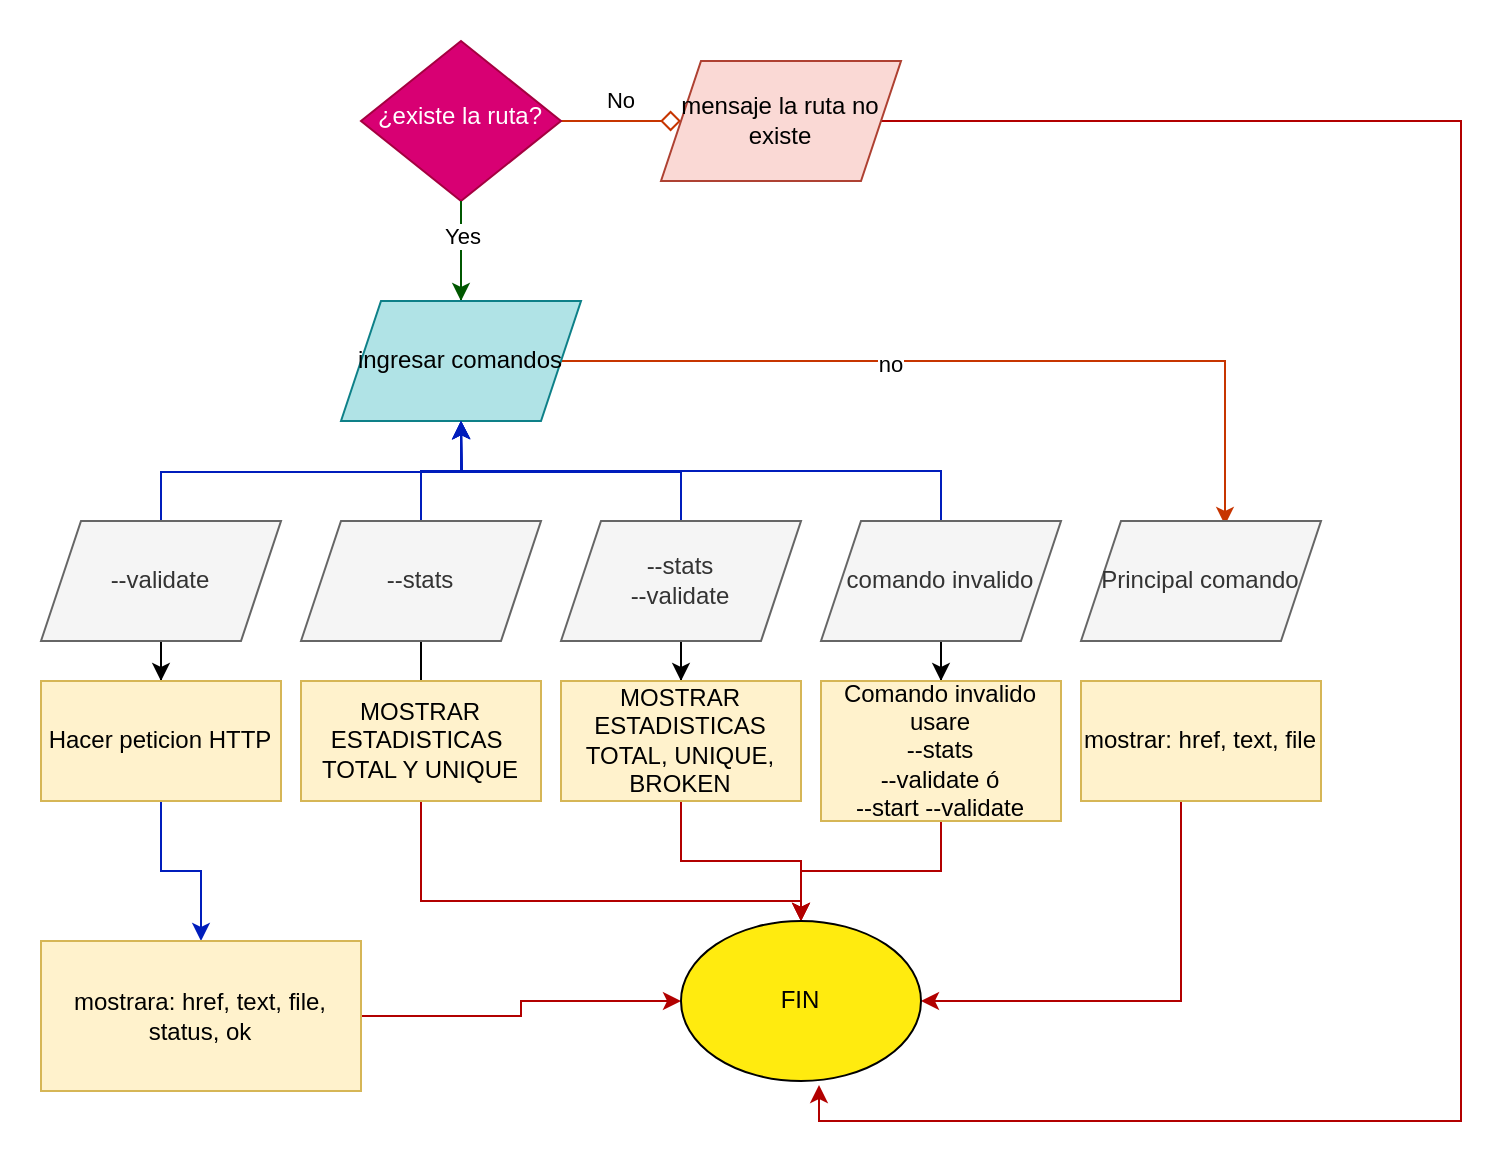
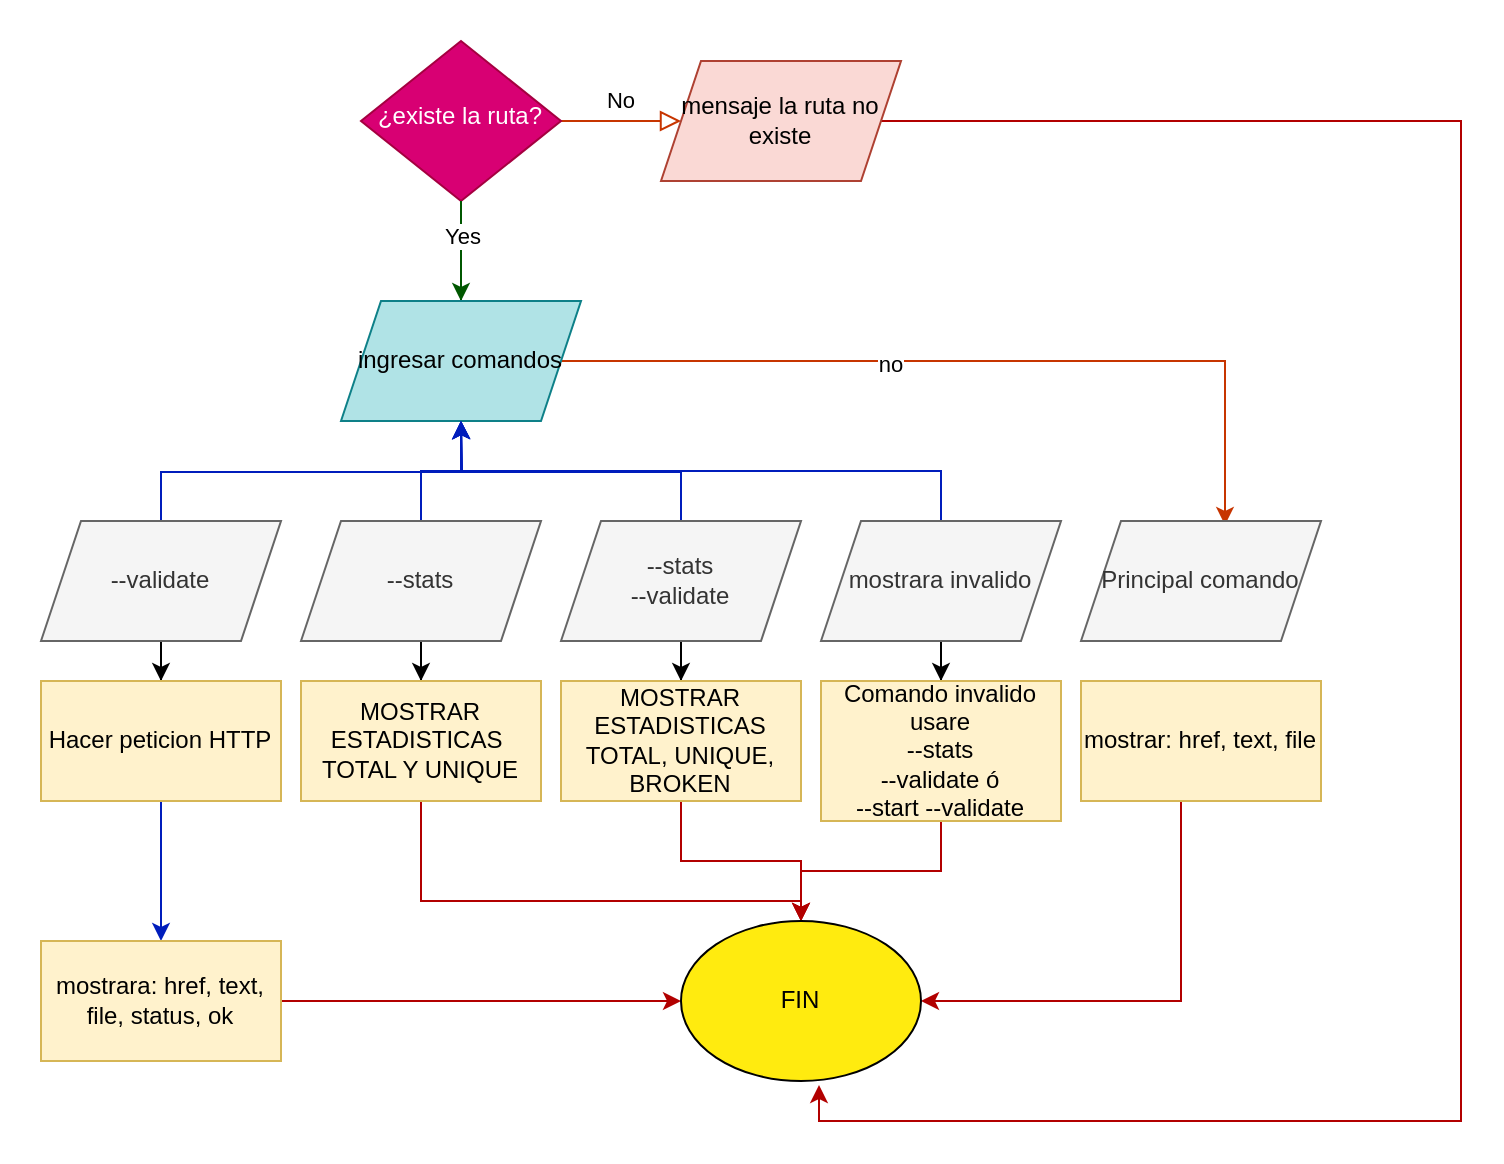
(660, 121) -> (659, 121)
(941, 581) -> (941, 581)
(421, 671) -> (421, 666)
(201, 1016) -> (161, 1001)
